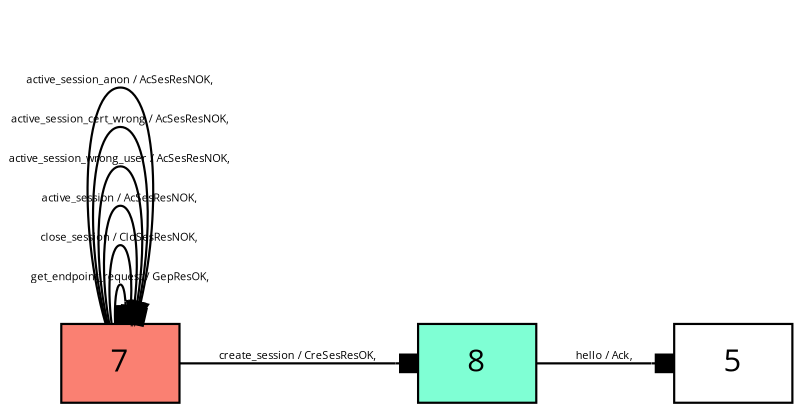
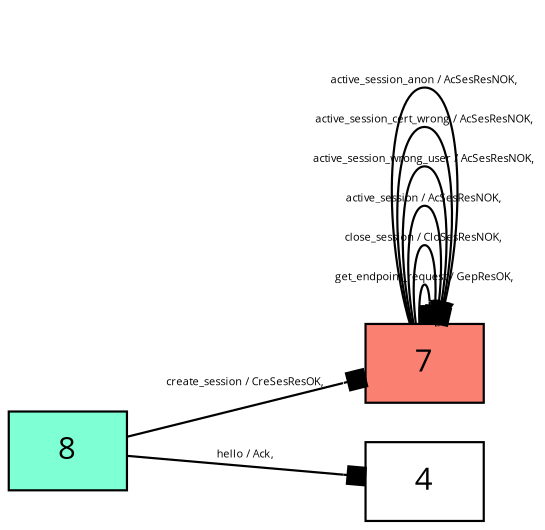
(288, 363) -> (235, 410)
(733, 363) -> (425, 482)
